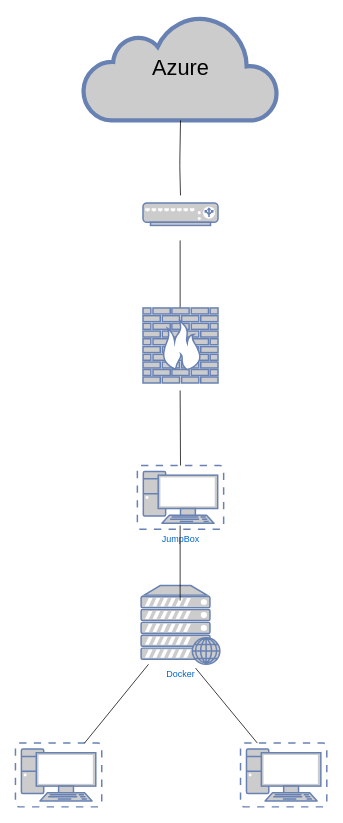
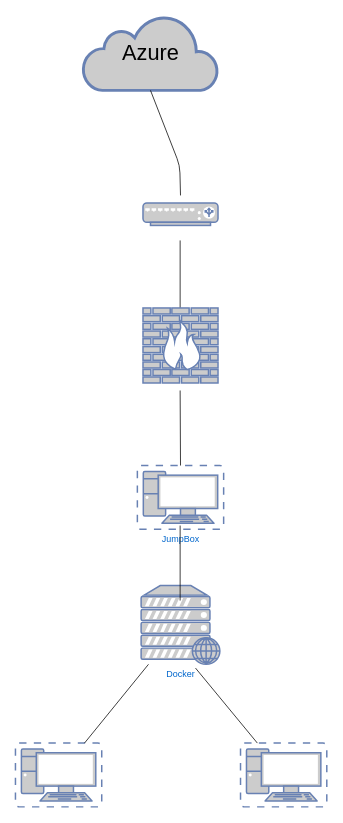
(180, 68) -> (150, 53)
